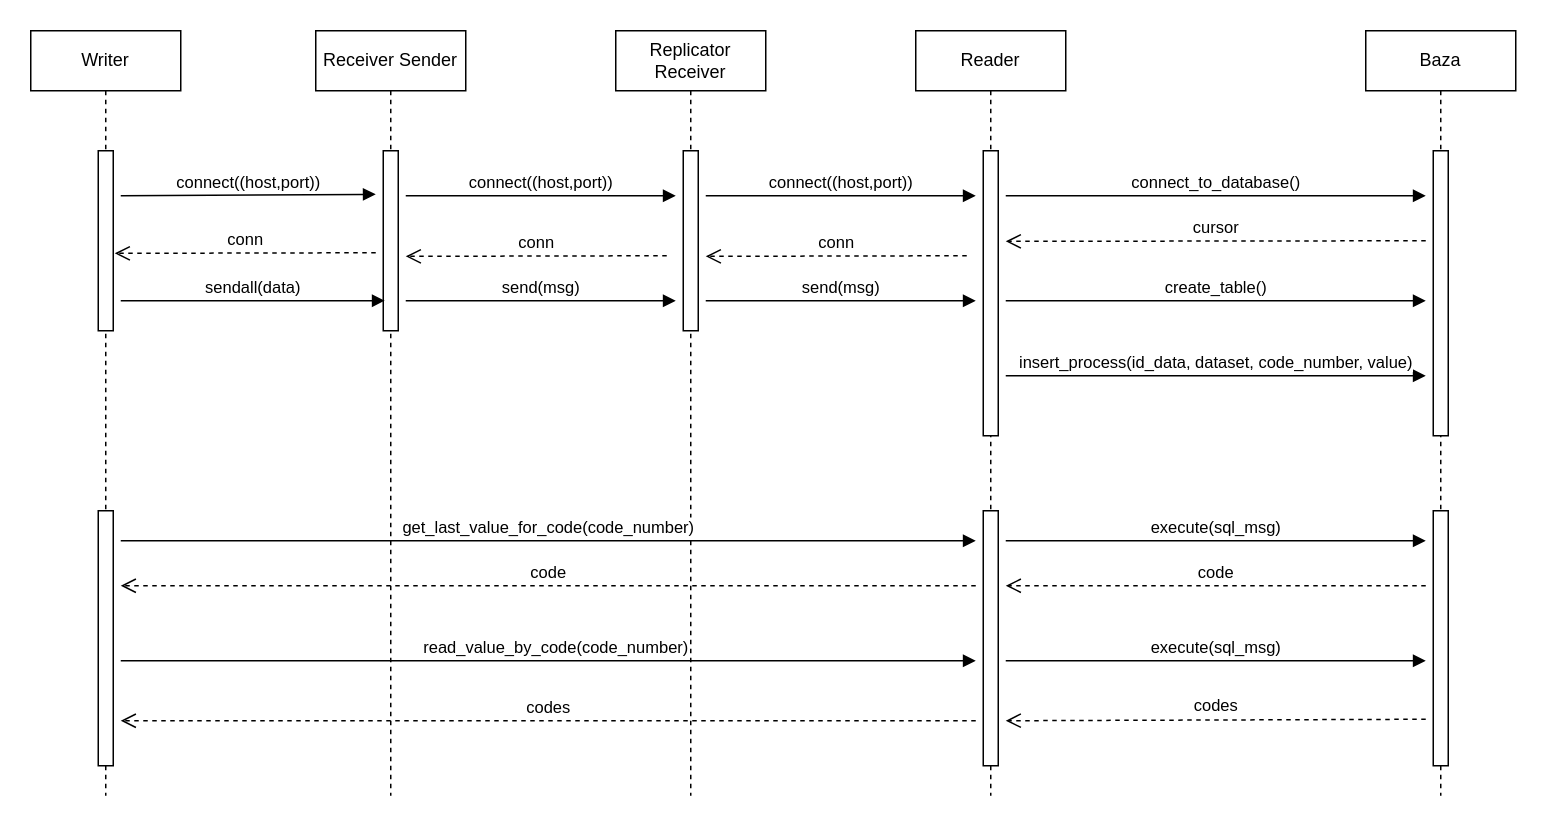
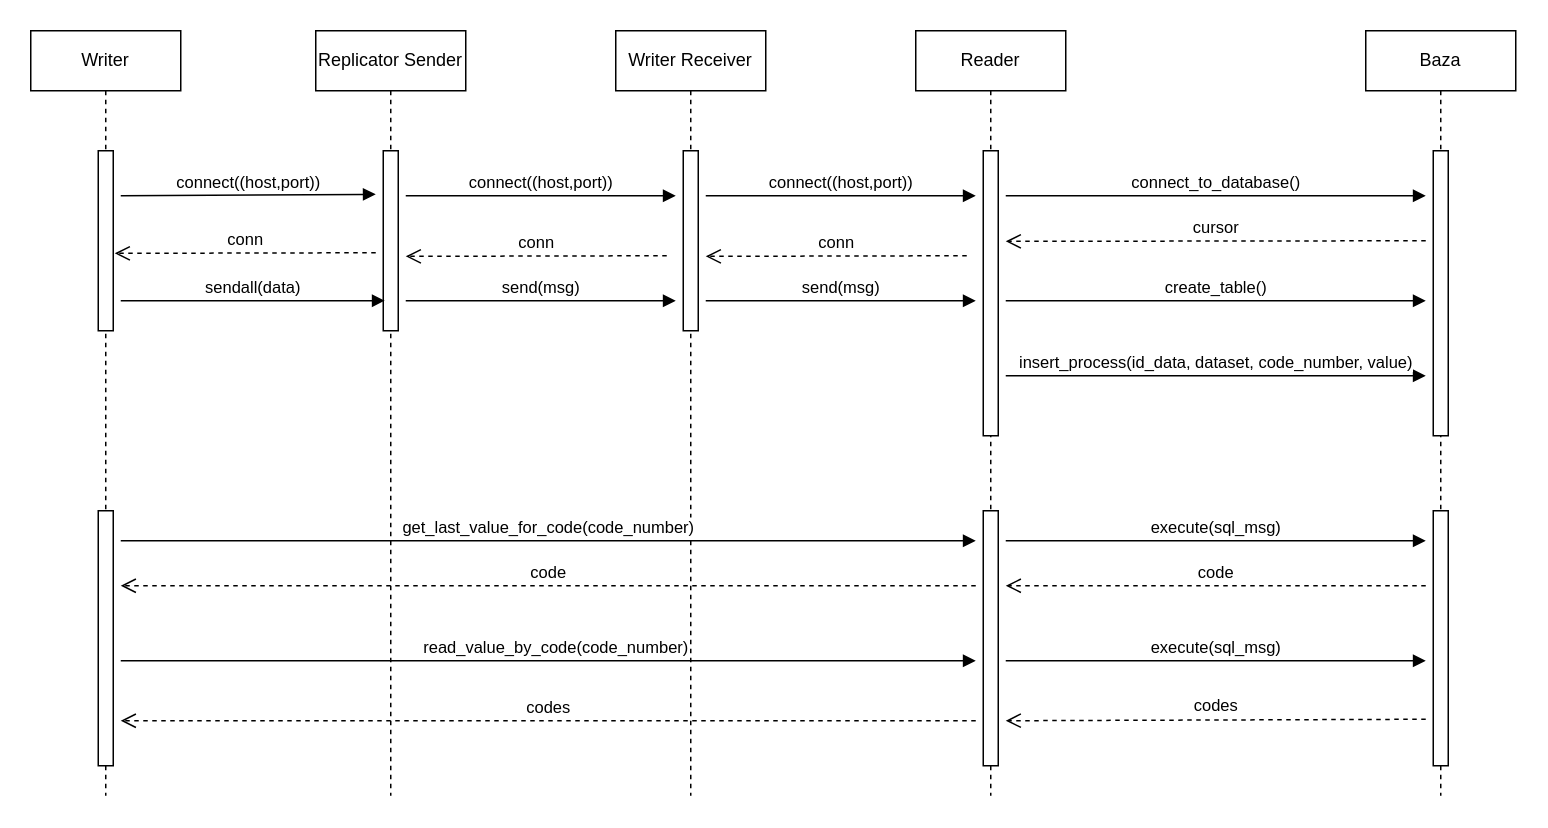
(391, 61) -> (391, 61)
(691, 61) -> (691, 61)
